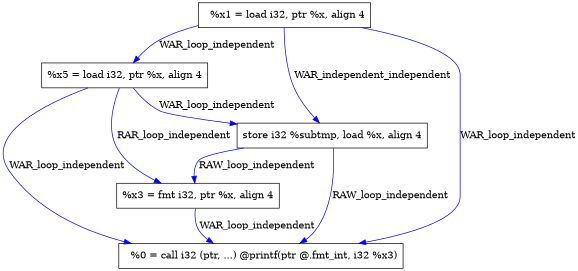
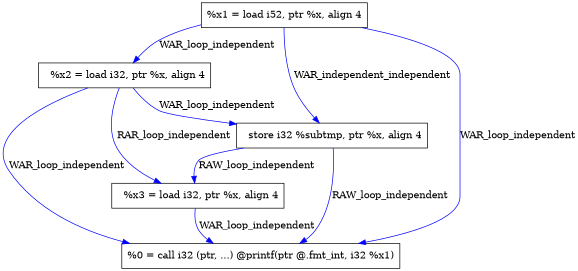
(284, 15) -> (284, 15)
(125, 75) -> (125, 75)
(332, 136) -> (332, 136)
(198, 196) -> (198, 196)
(261, 256) -> (261, 256)
